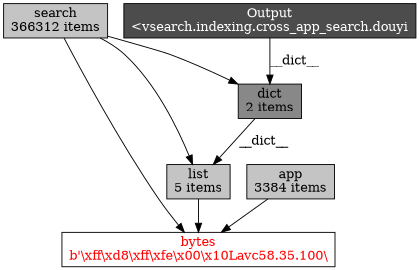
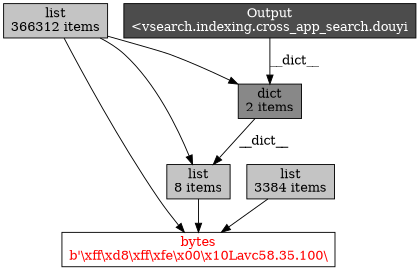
(56, 21) -> (56, 21)
(198, 182) -> (198, 182)
(291, 182) -> (291, 182)
